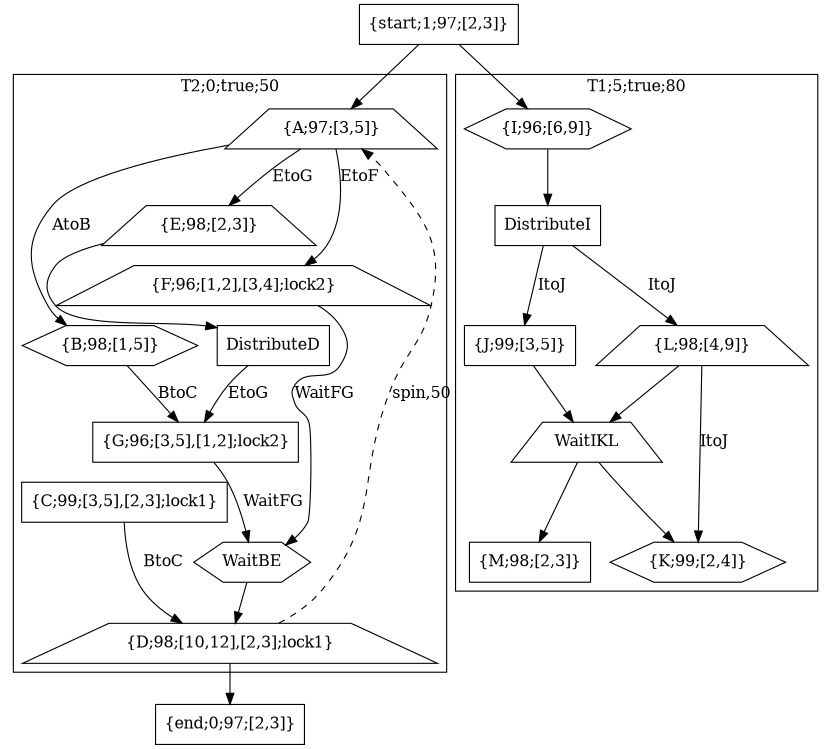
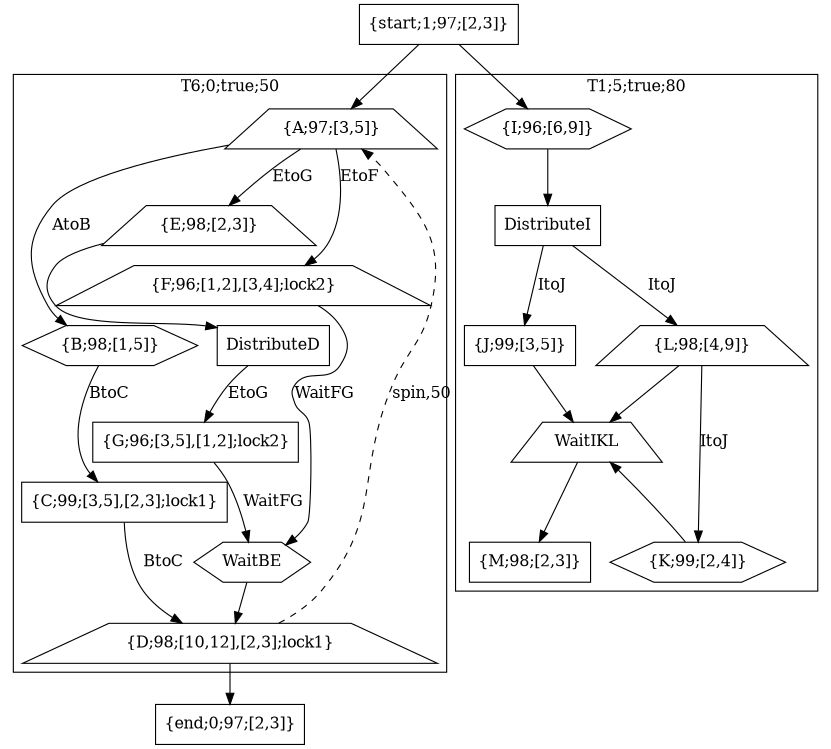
(230, 87) -> (230, 87)
(149, 390) -> (79, 419)
(631, 499) -> (653, 505)
